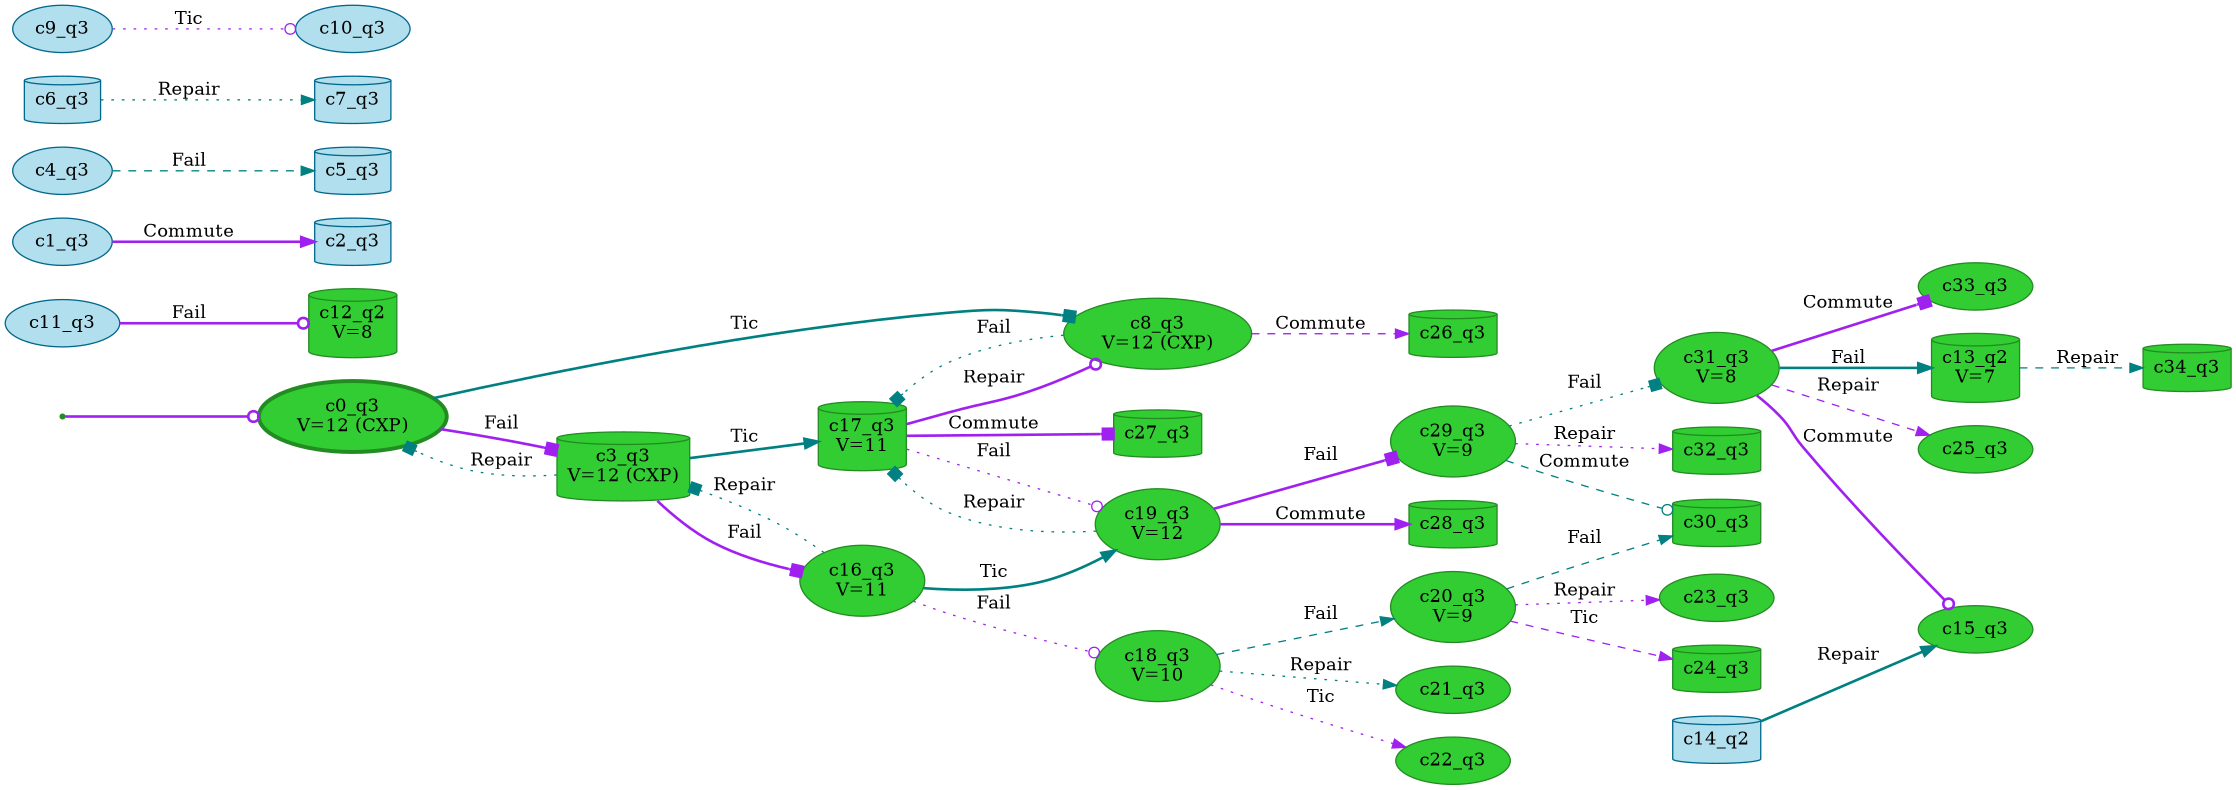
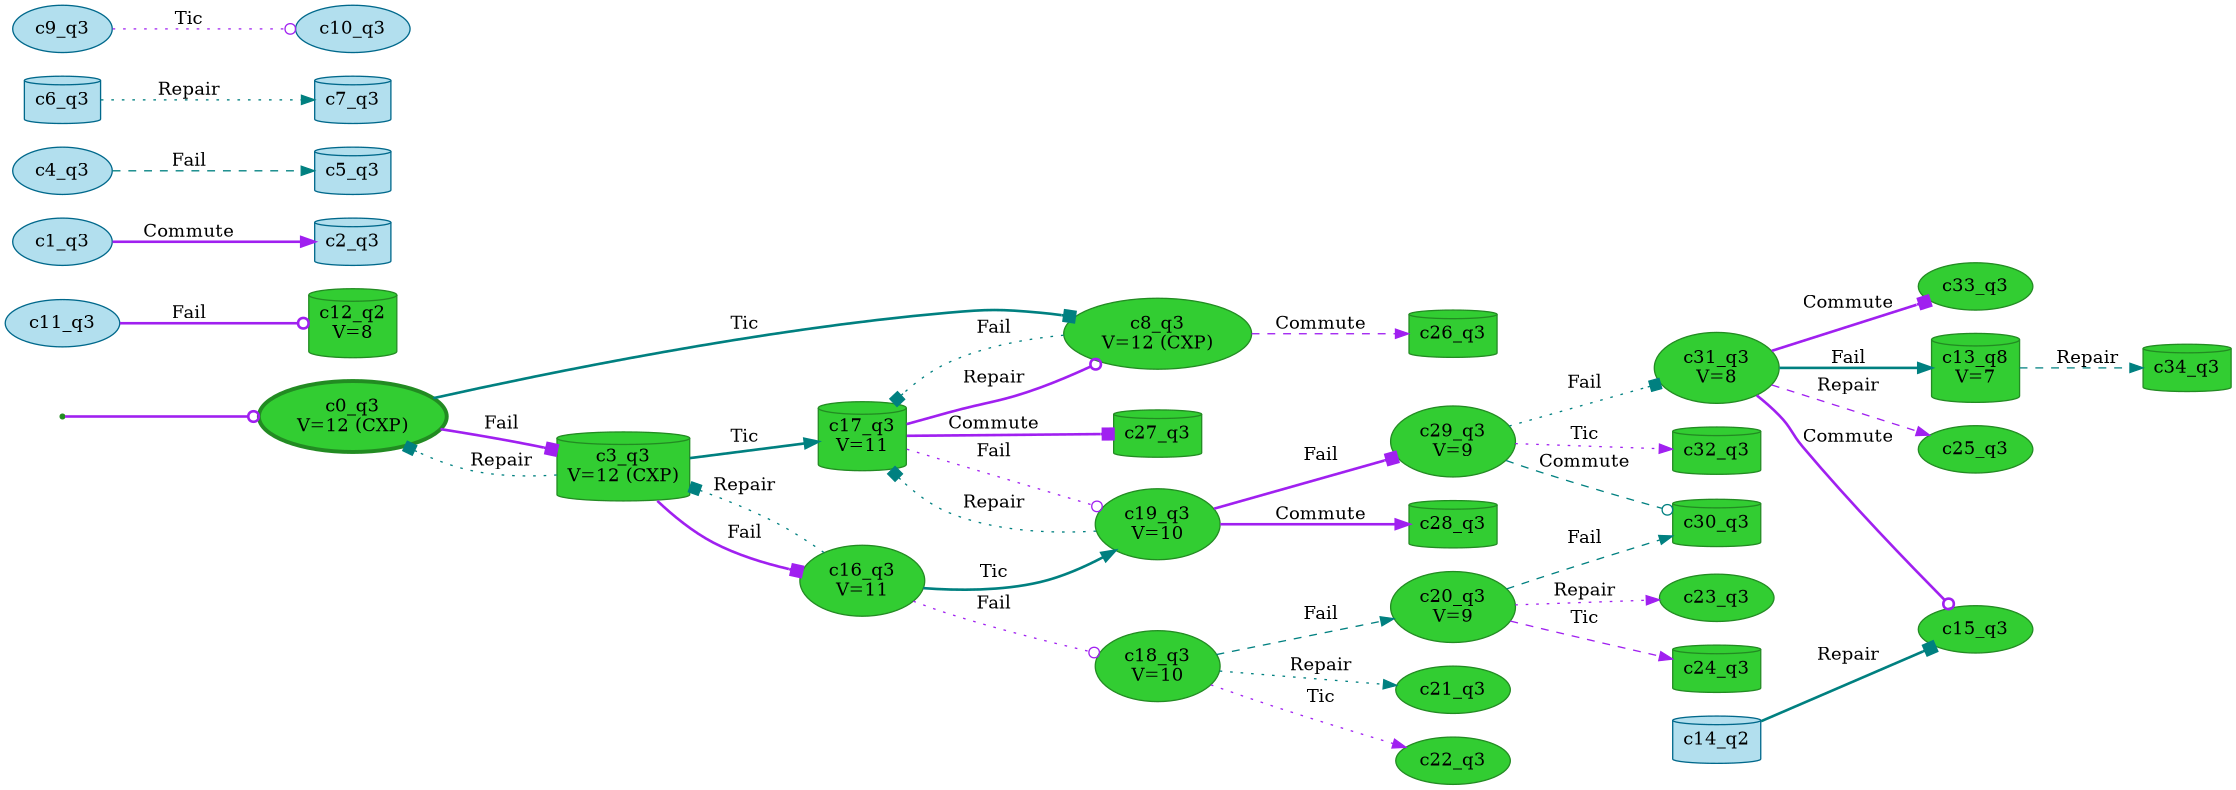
(1976, 368) -> (1976, 368)
(1585, 434) -> (1585, 434)
(1158, 524) -> (1158, 524)
(1842, 686) -> (1842, 686)
